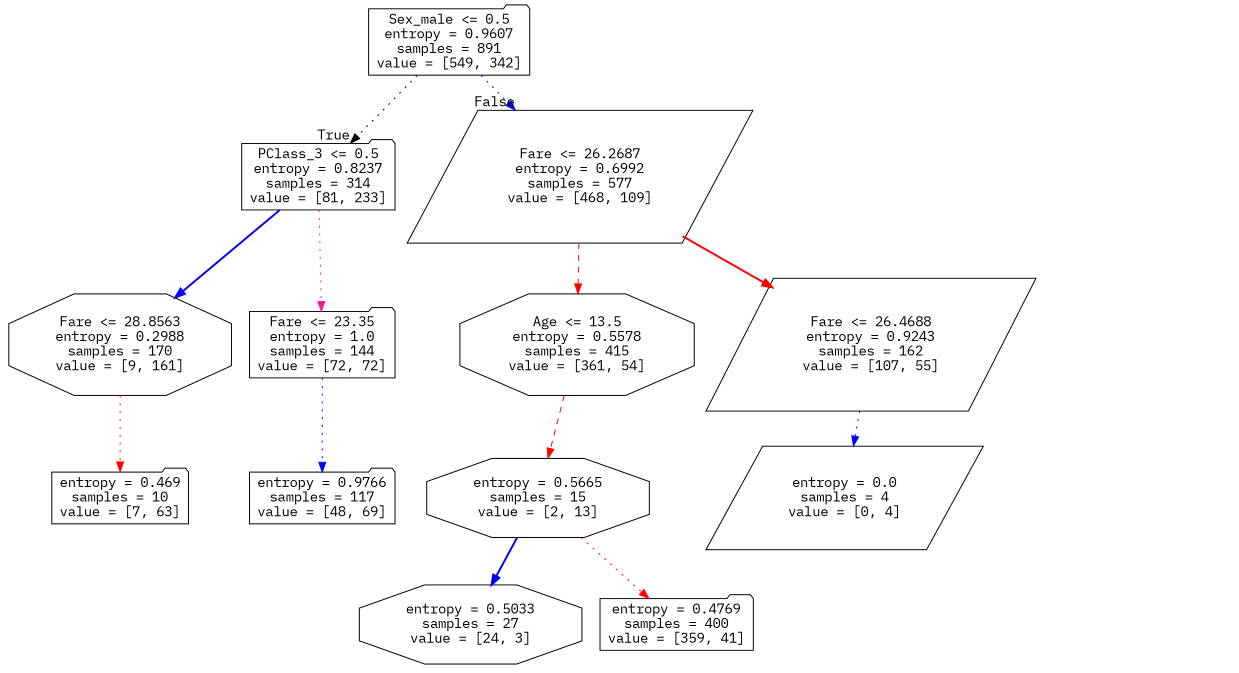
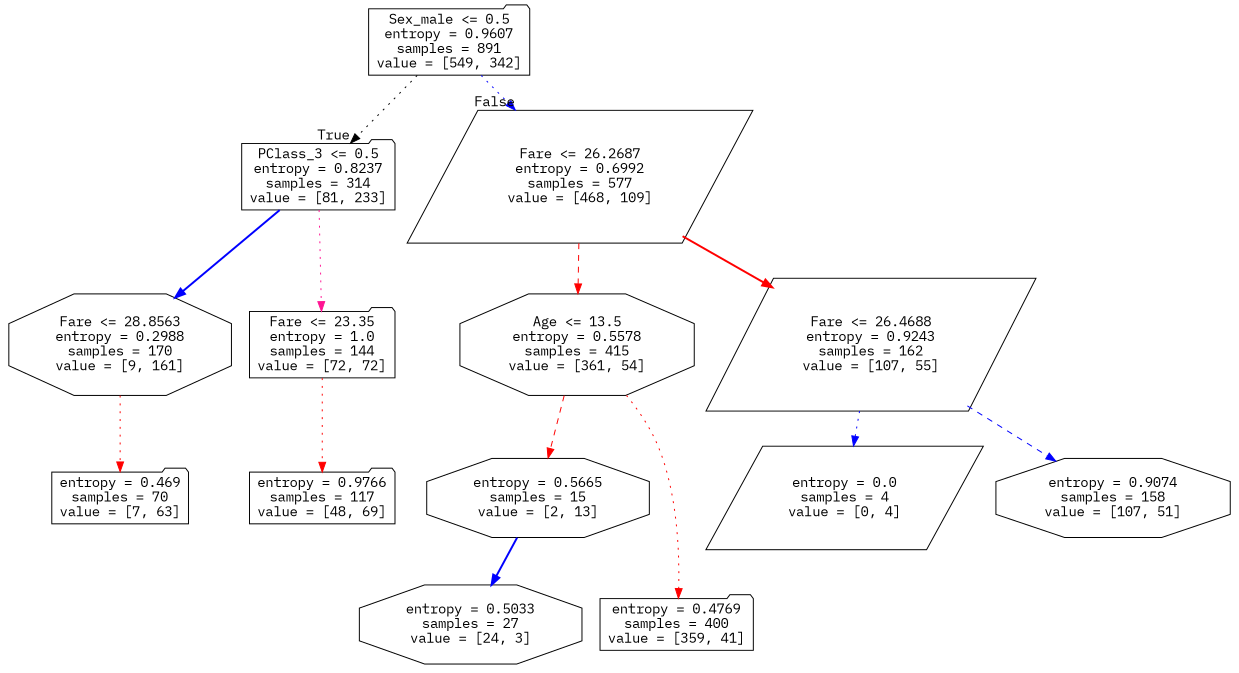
(322, 420) -> (322, 420)
(120, 498) -> (120, 498)
none -> (1113, 498)
(611, 565) -> (670, 487)
